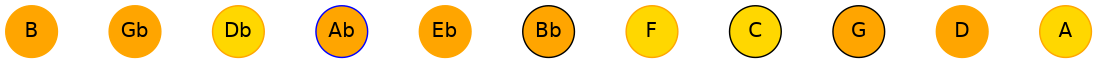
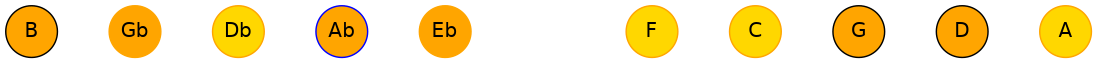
(32, 32) -> (32, 32)
(549, 32) -> none
(755, 32) -> (755, 32)
(962, 32) -> (962, 32)
